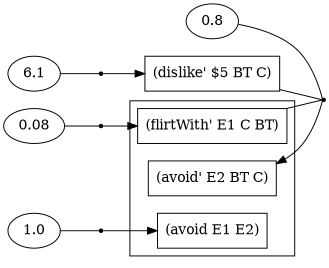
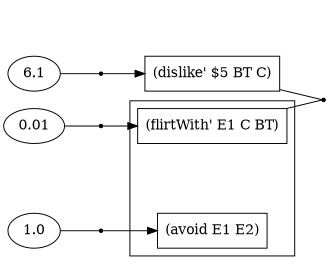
(212, 21) -> none
(34, 126) -> (34, 126)
(212, 178) -> none
